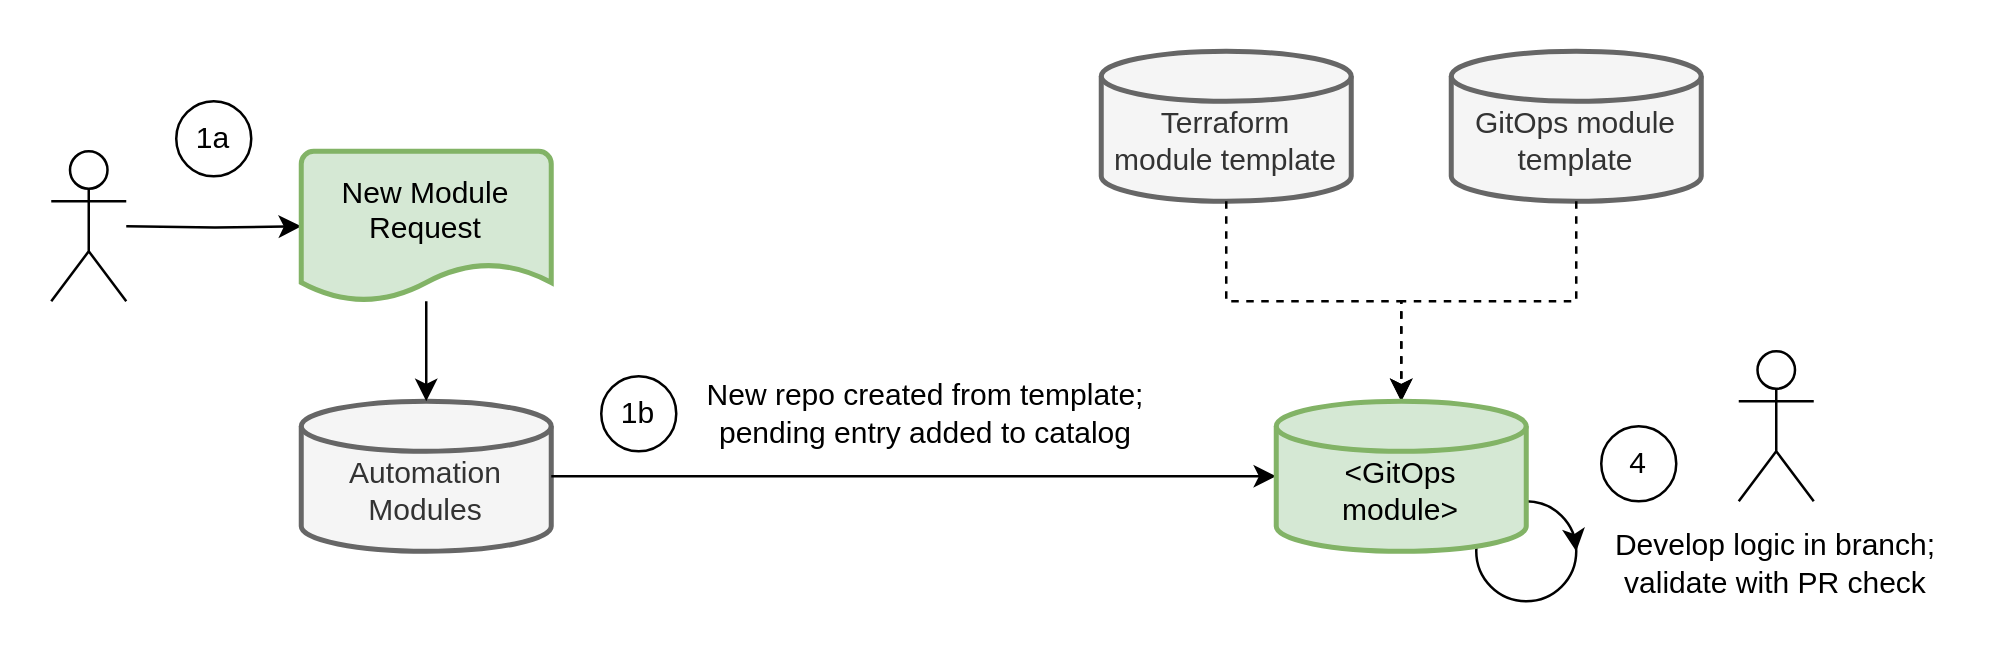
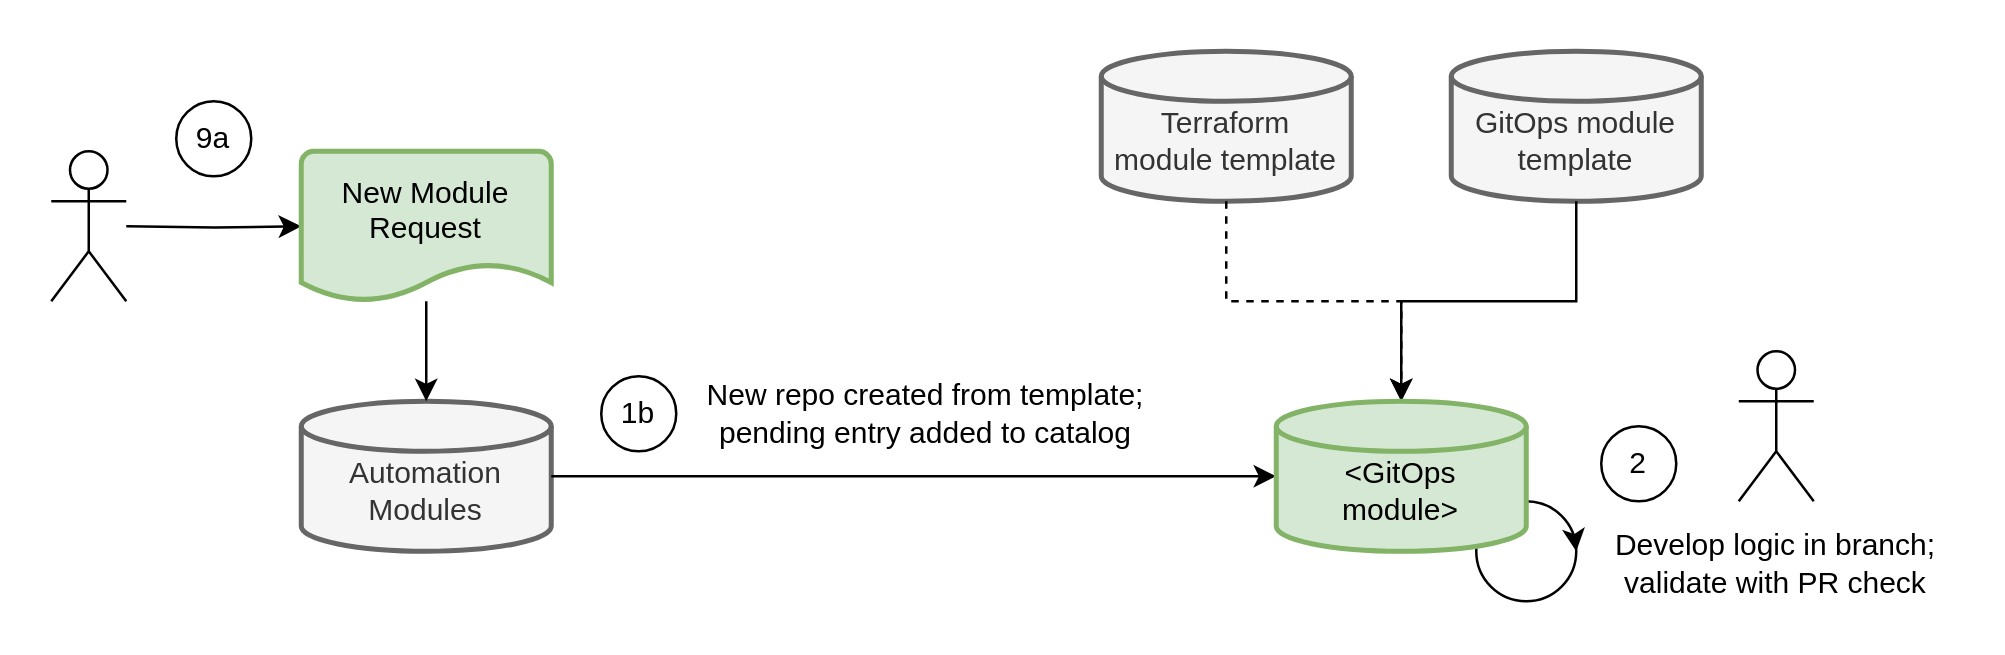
(214, 139) -> (214, 139)
(1539, 301) -> (1539, 301)
(1639, 464) -> (1639, 464)
